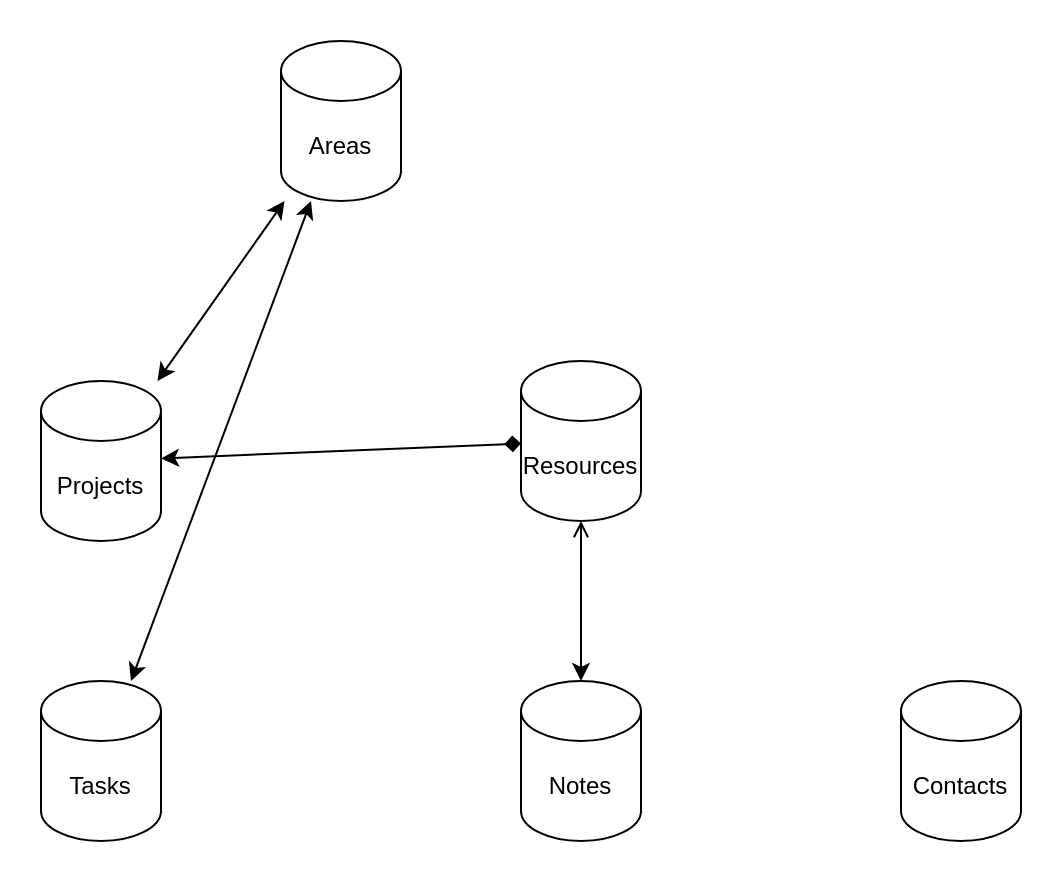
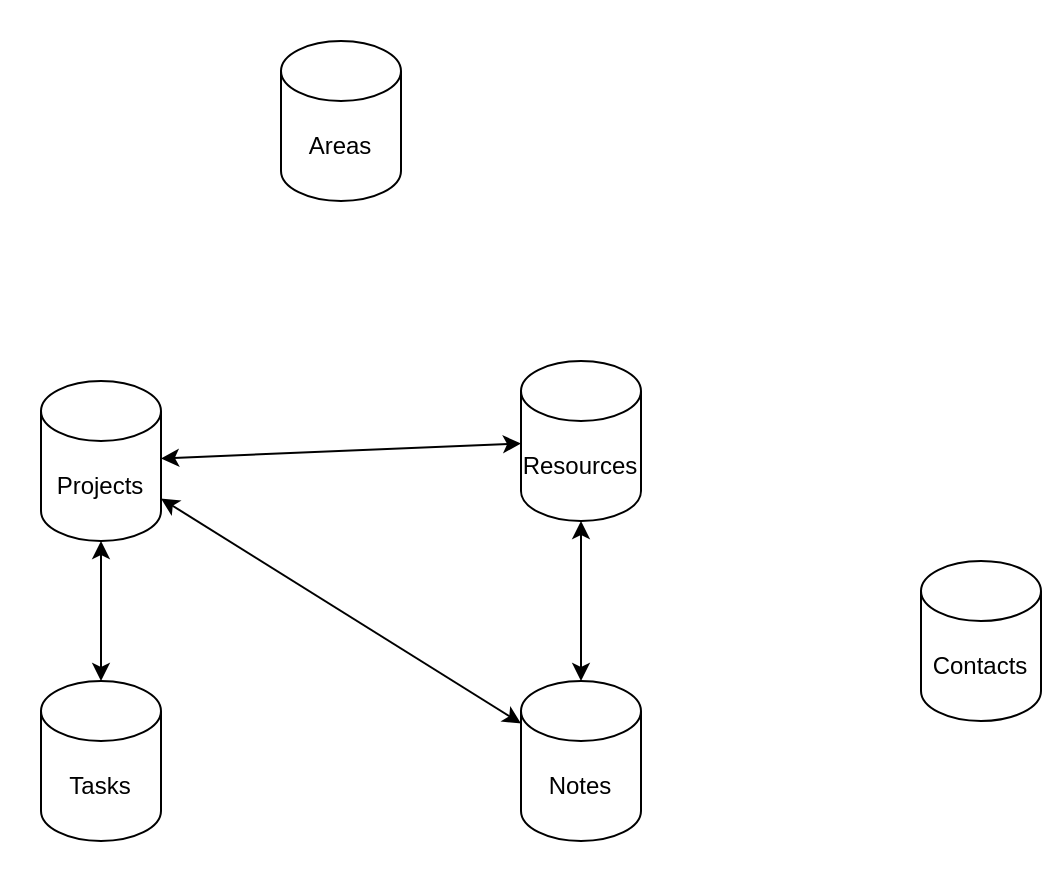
(221, 291) -> (352, 618)
(221, 441) -> (101, 611)
(505, 444) -> (506, 444)
(581, 533) -> (581, 536)
(961, 761) -> (981, 641)
